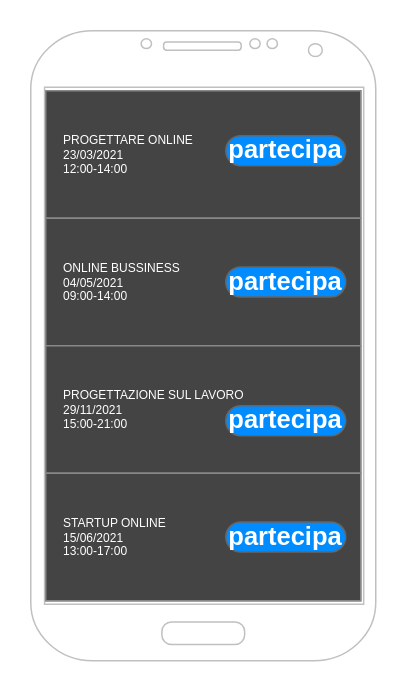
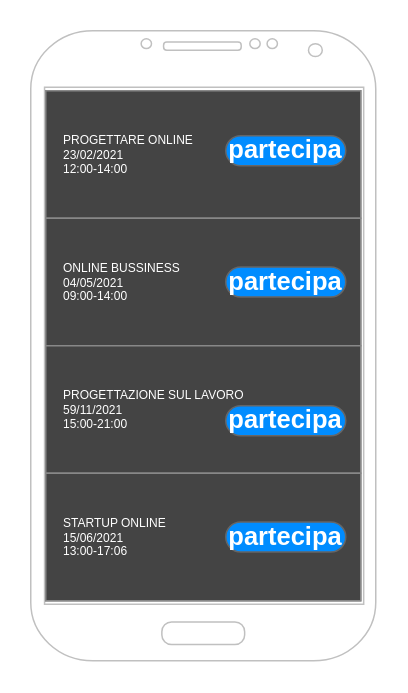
(119, 155) -> (119, 155)
(141, 410) -> (141, 410)
(109, 538) -> (109, 538)
